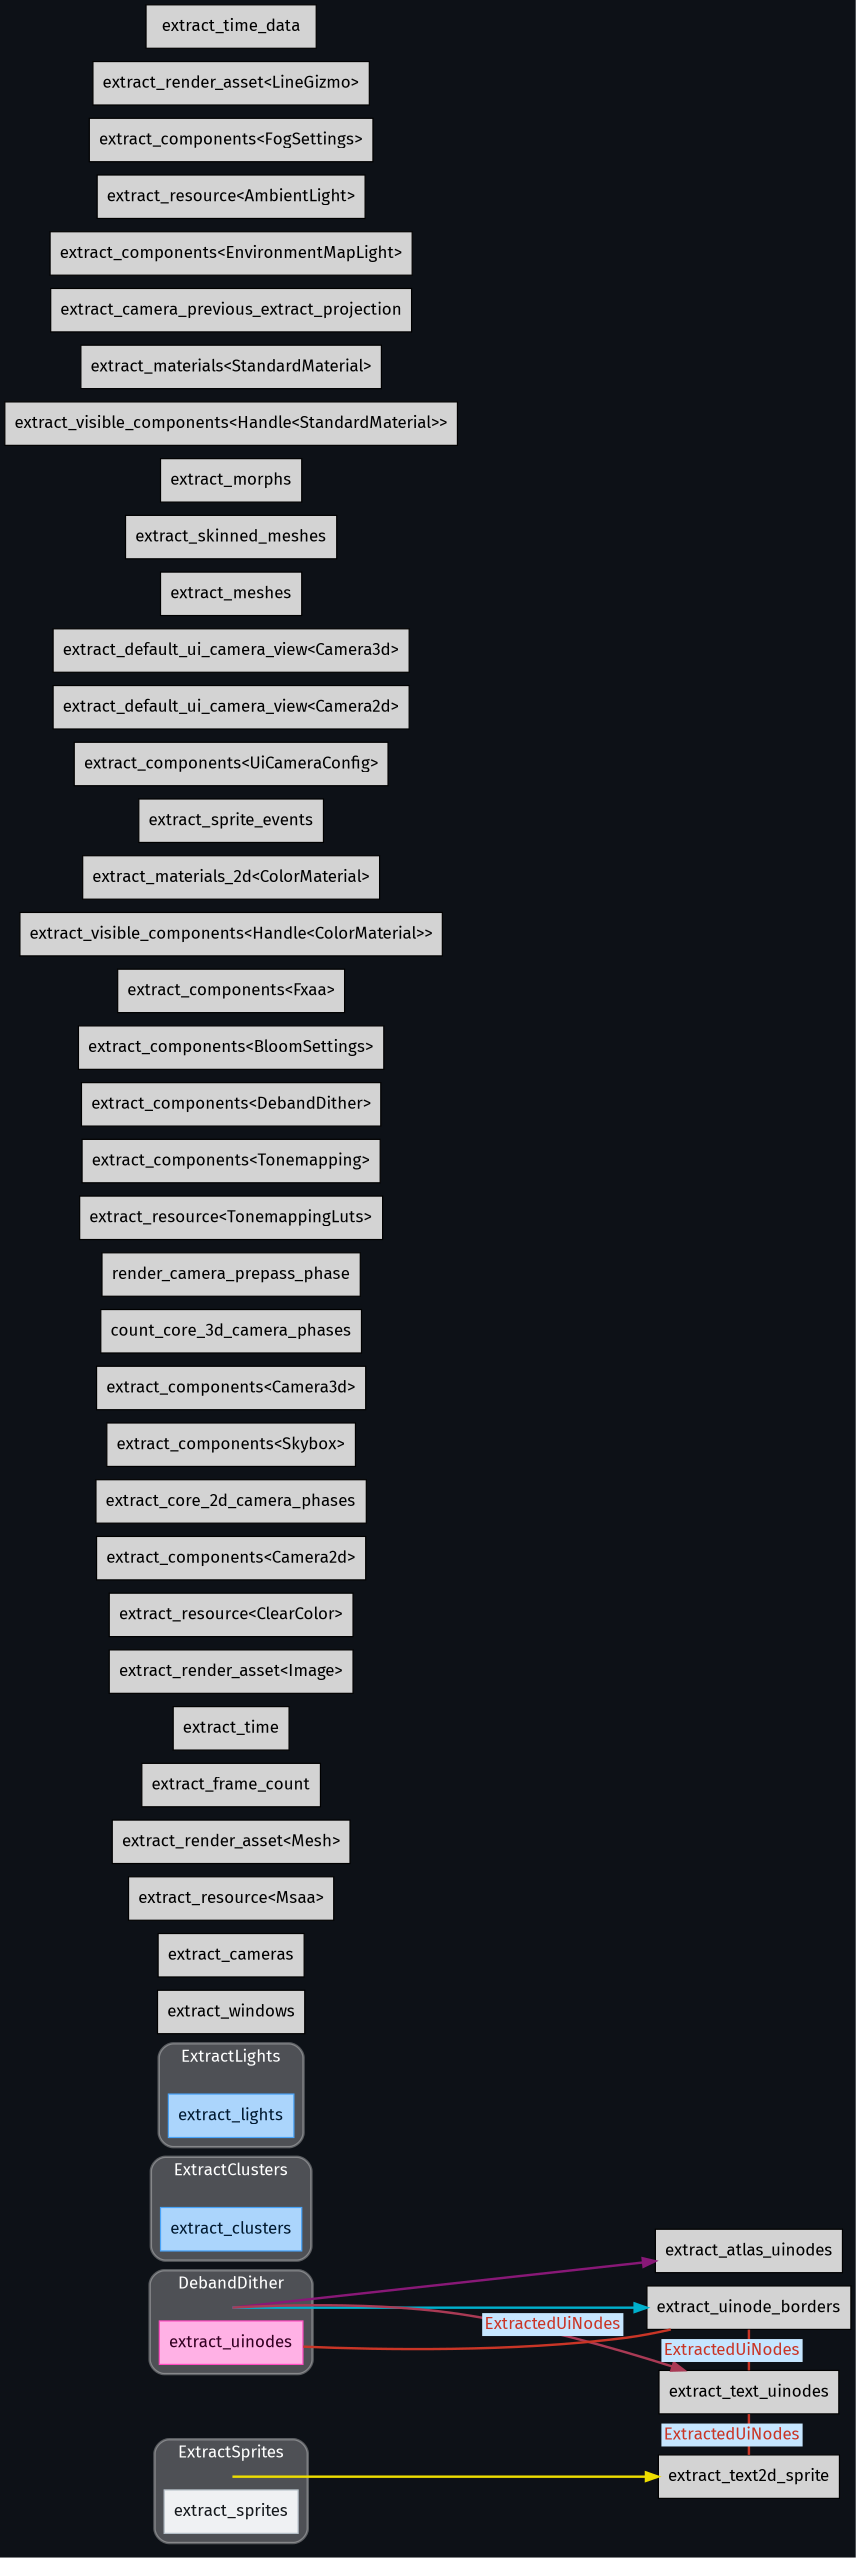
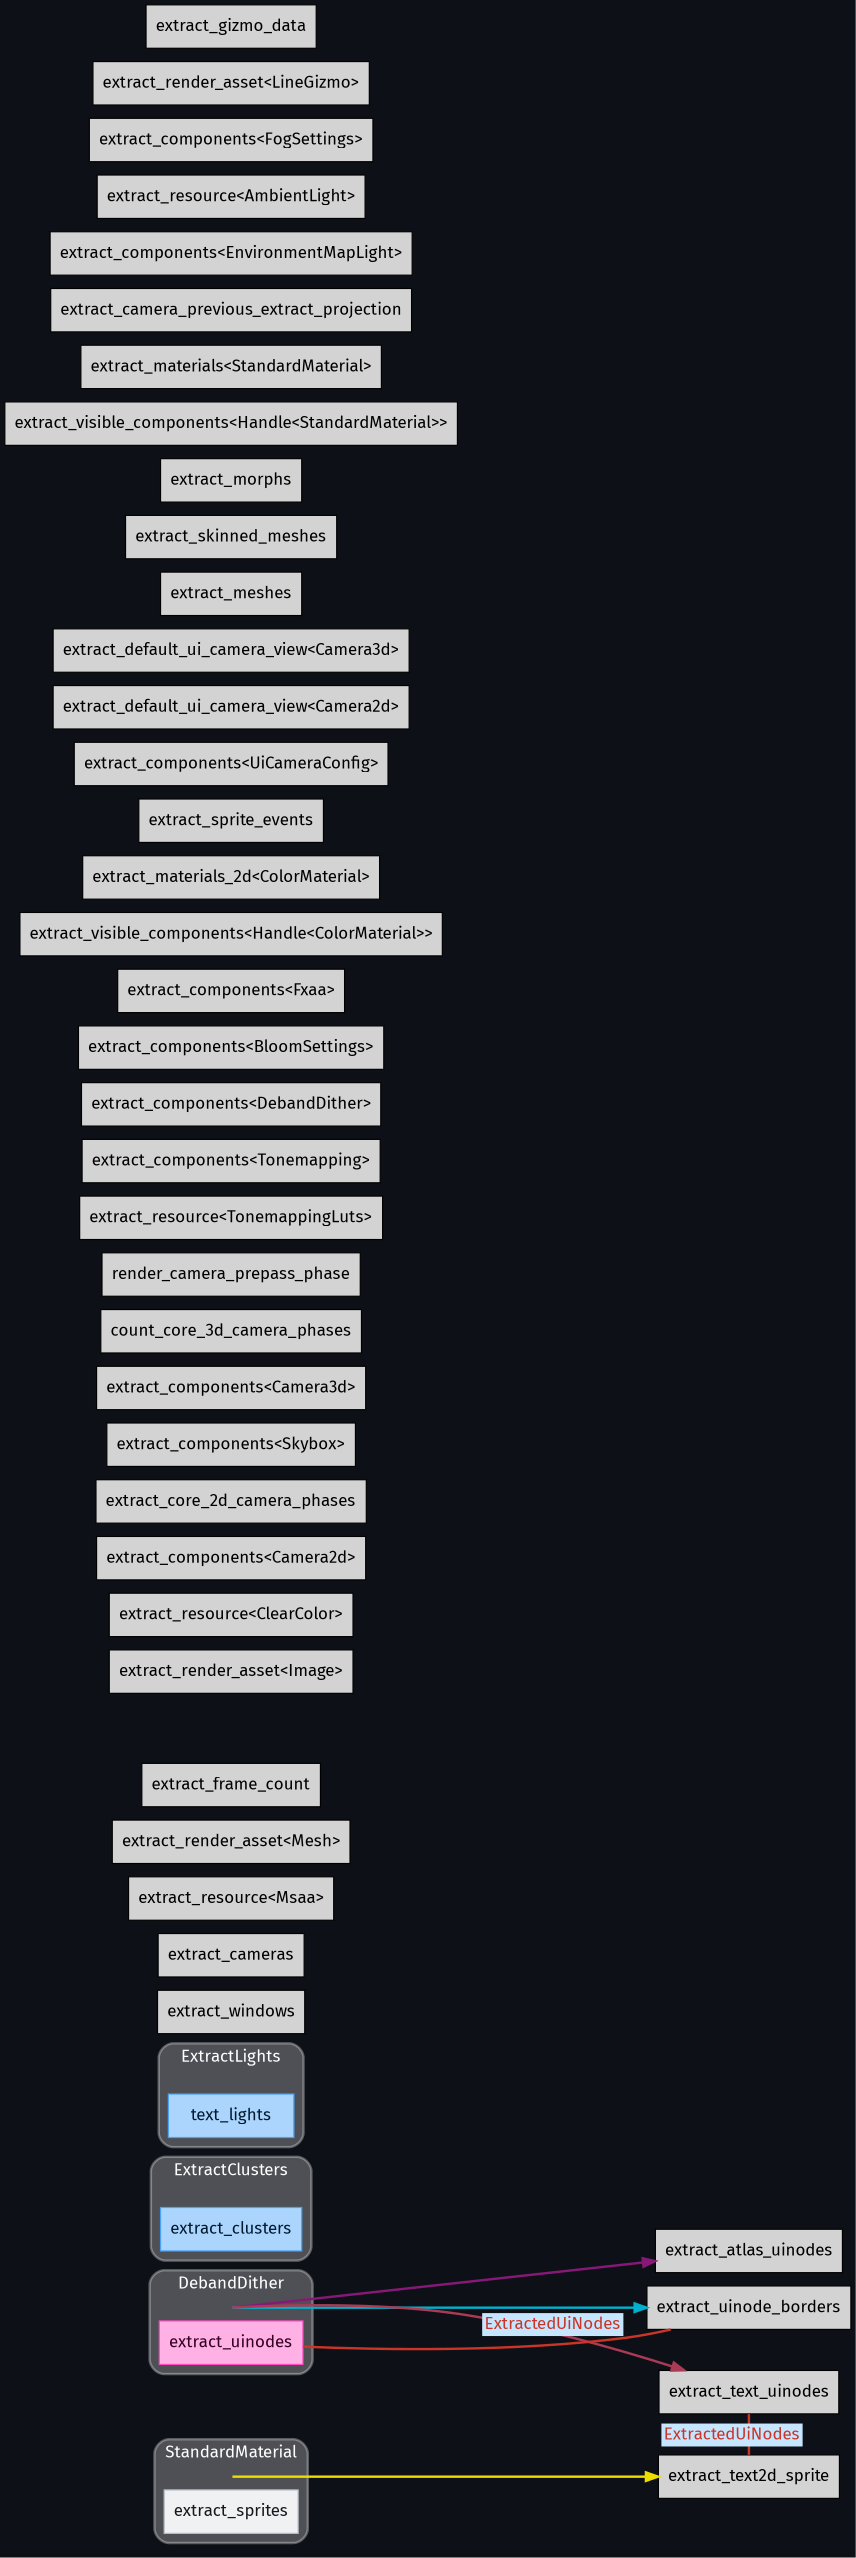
(231, 27) -> (231, 27)
(231, 1728) -> none
(231, 2116) -> (231, 2116)
(749, 2350) -> none
(231, 2453) -> (231, 2453)
